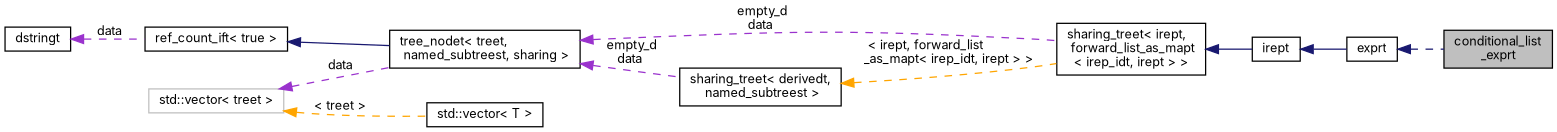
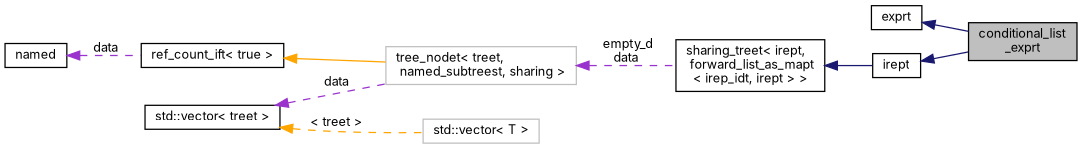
(38, 39) -> (36, 55)
(345, 44) -> (341, 60)
(485, 49) -> (481, 66)
(1330, 49) -> (951, 55)
(1427, 49) -> (952, 28)
(760, 87) -> none
(216, 101) -> (212, 117)
(485, 115) -> (481, 131)
